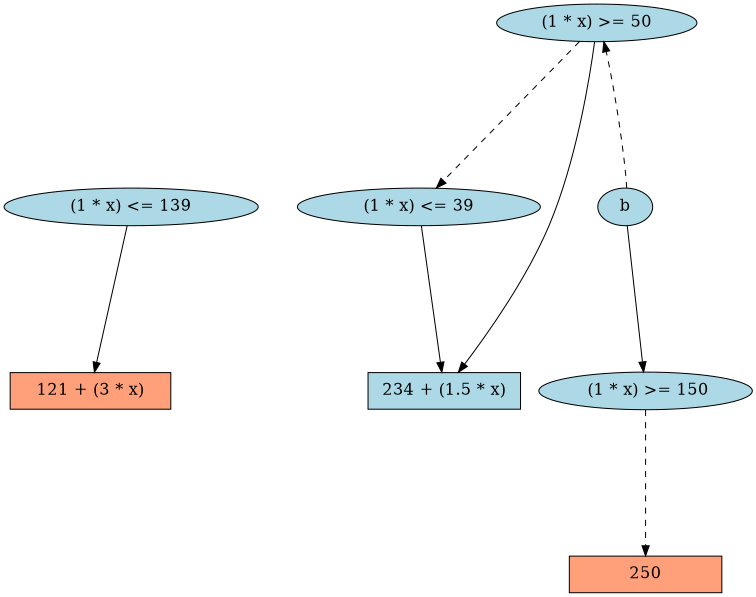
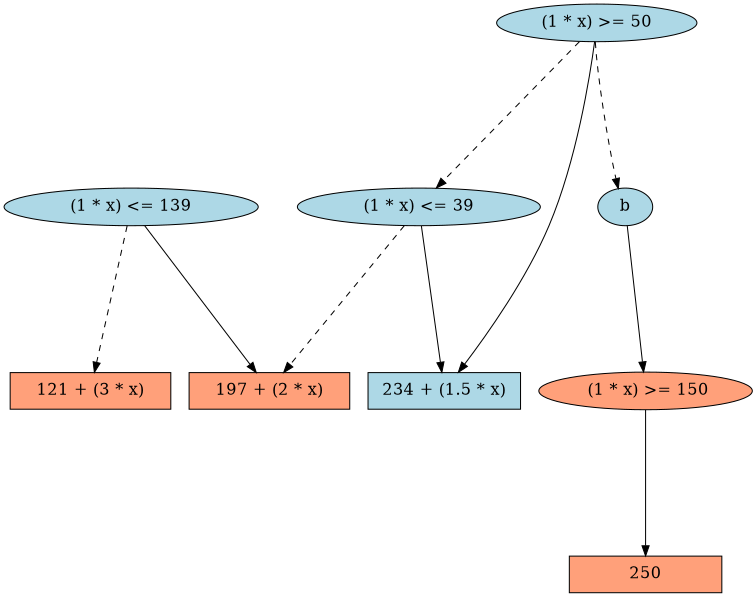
(619, 120) -> (603, 111)
(112, 294) -> (112, 294)
none -> (269, 391)
(646, 391) -> (646, 391)
(646, 478) -> (646, 478)
